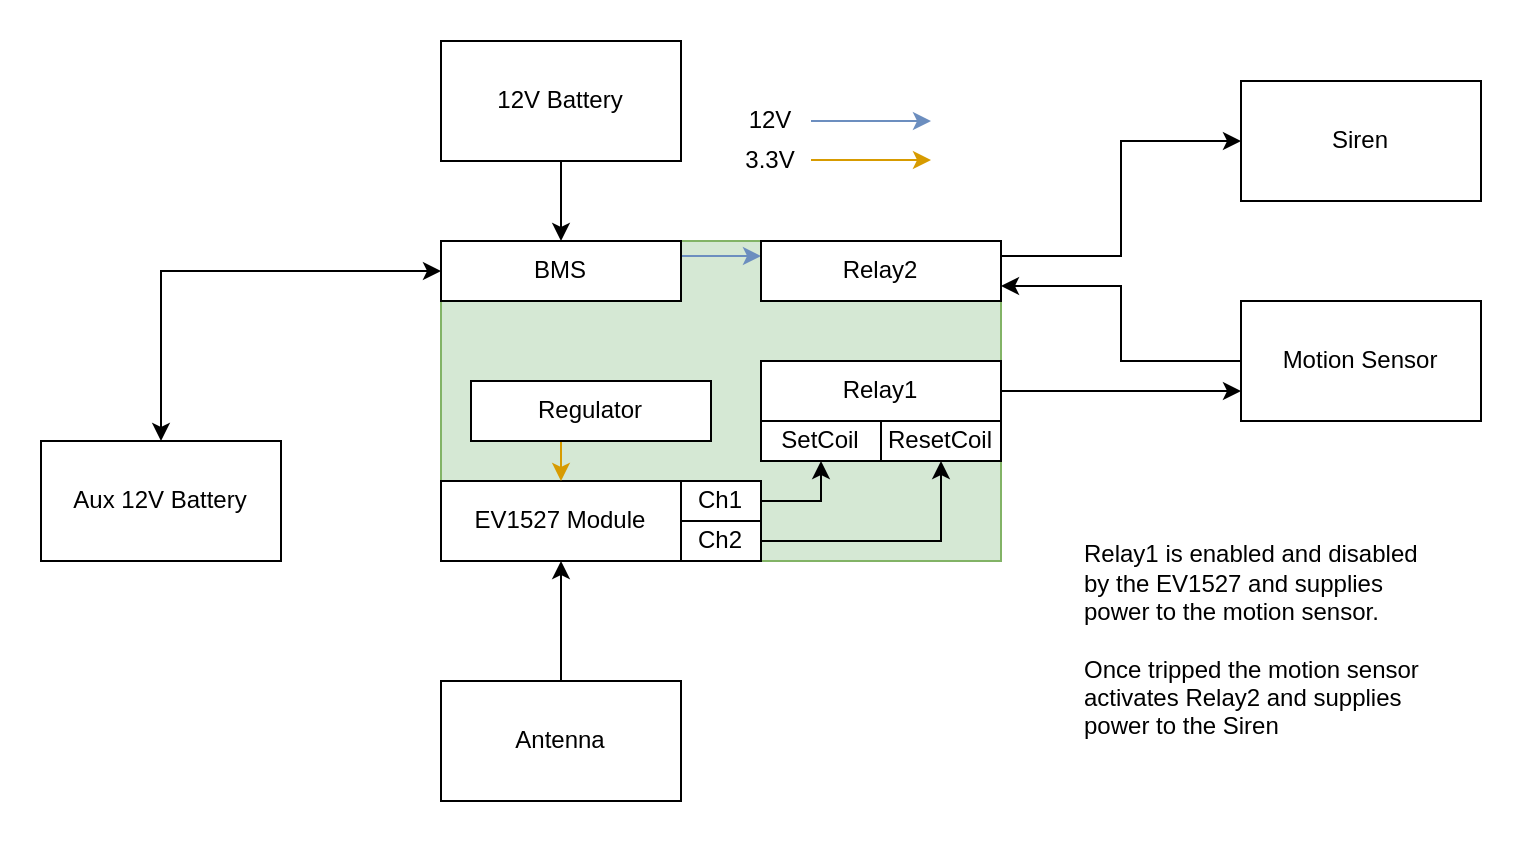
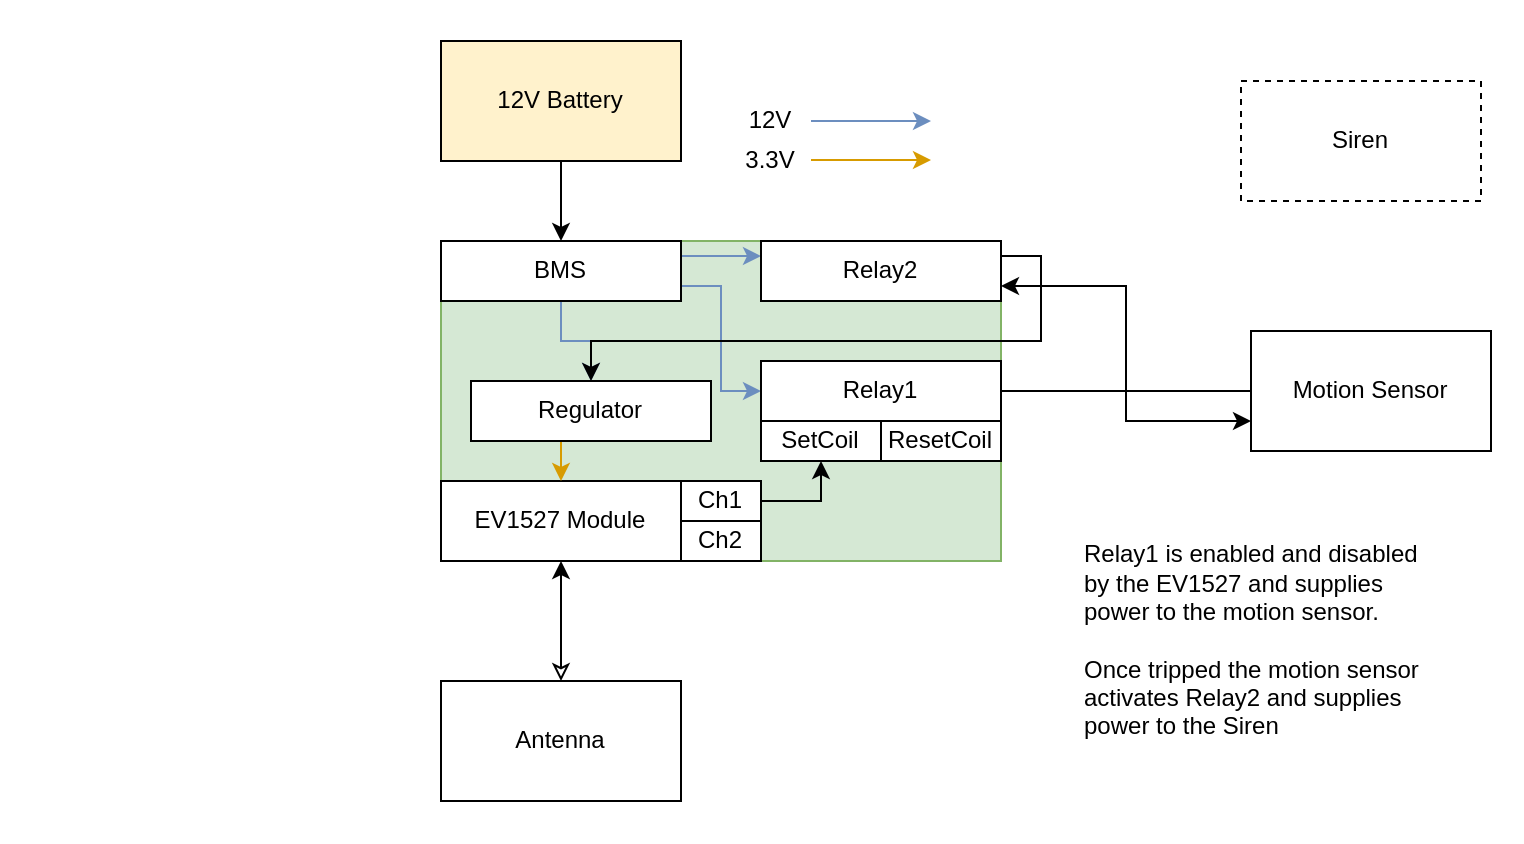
(561, 101) -> (561, 101)
(1361, 141) -> (1361, 141)
(1121, 187) -> (862, 341)
(216, 271) -> none
none -> (721, 332)
none -> (588, 341)
(1361, 361) -> (1371, 391)
(161, 501) -> none
(884, 541) -> none
(561, 671) -> (561, 666)
